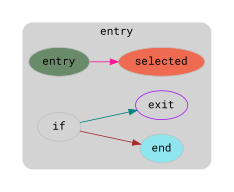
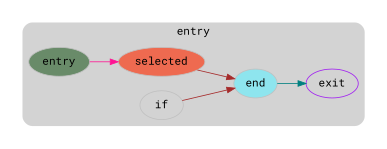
none -> (212, 73)
(105, 117) -> (288, 83)
